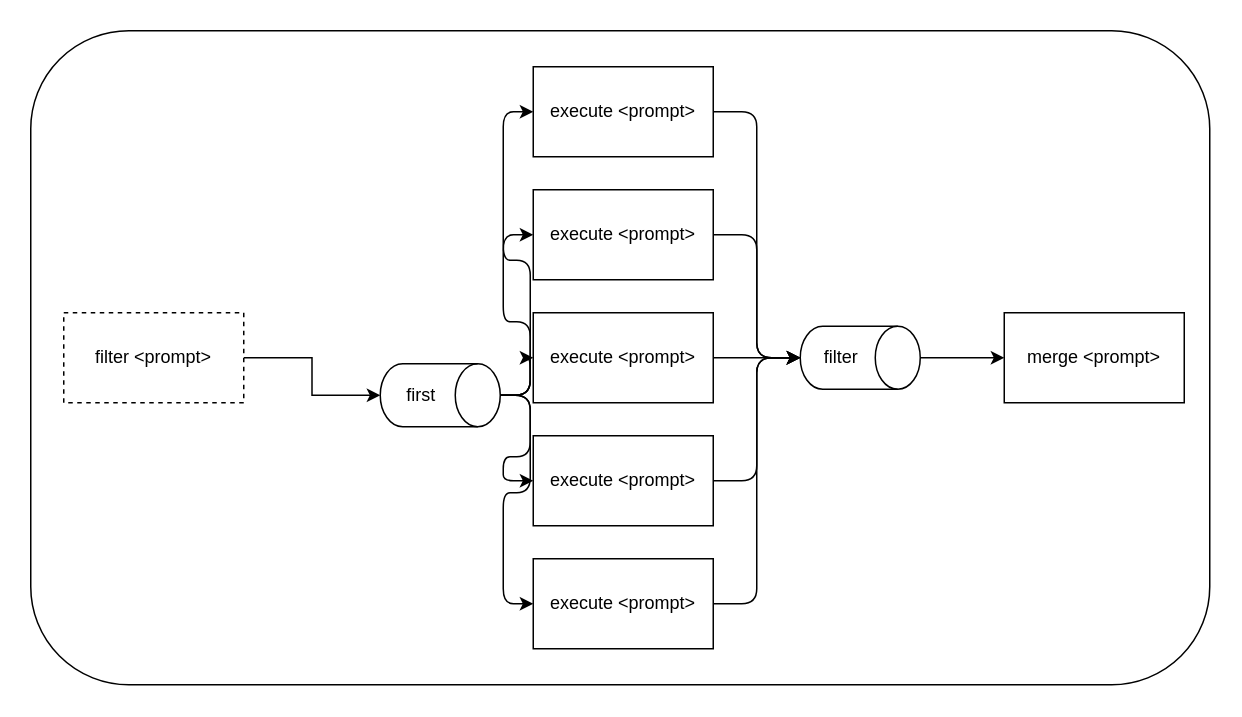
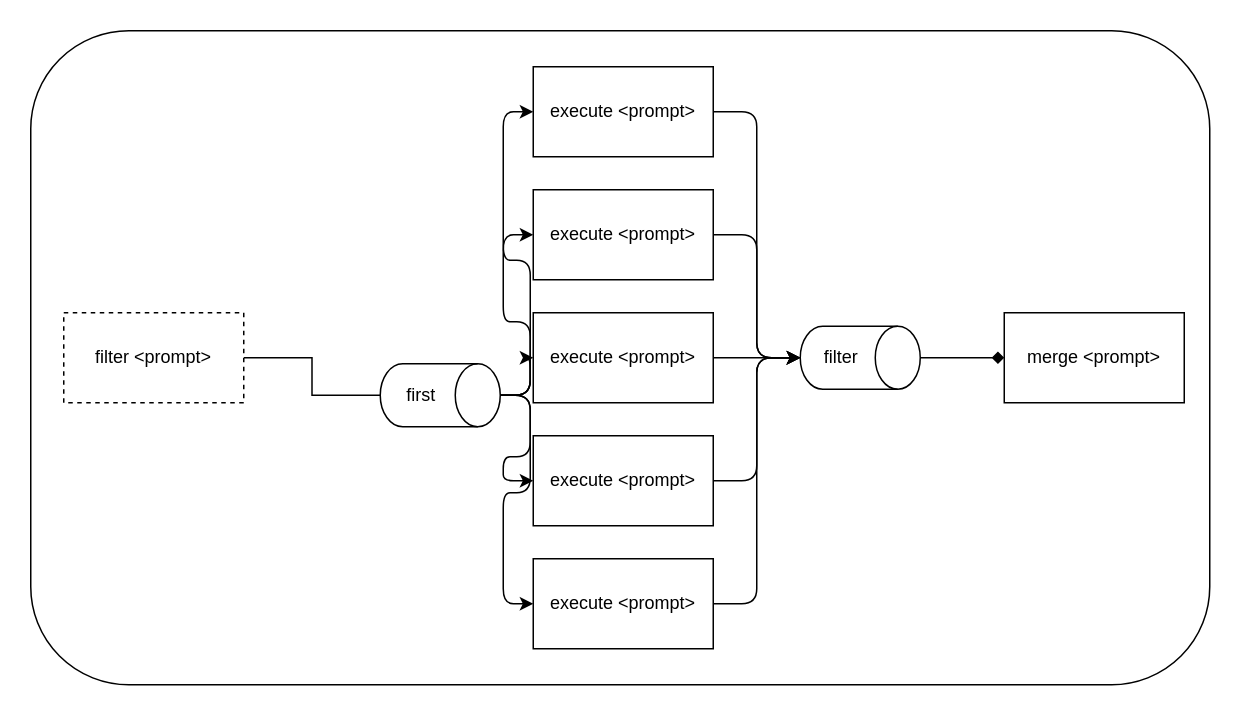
(993, 358) -> (992, 358)
(369, 395) -> (373, 395)
